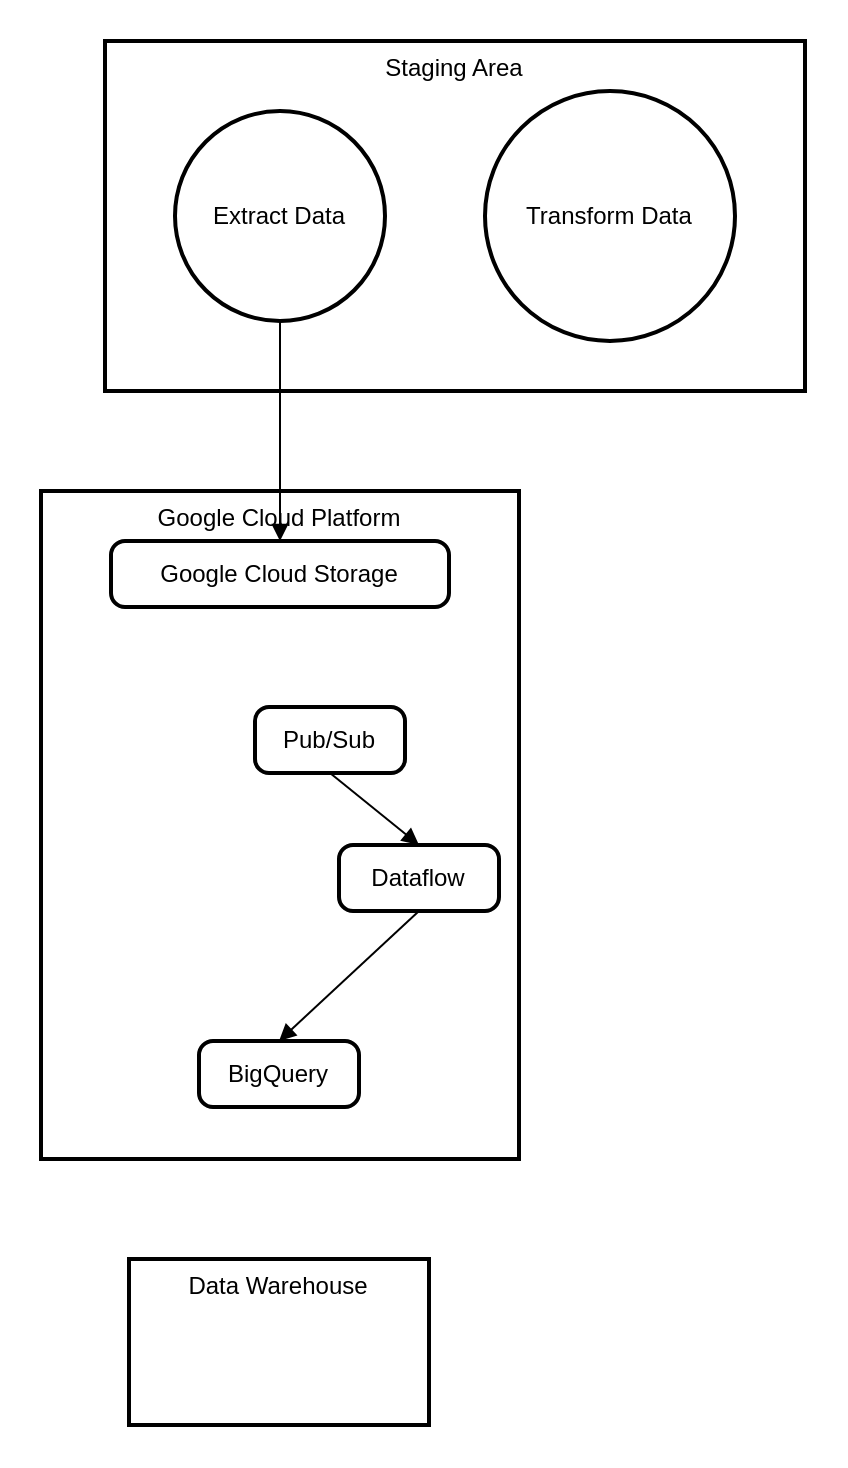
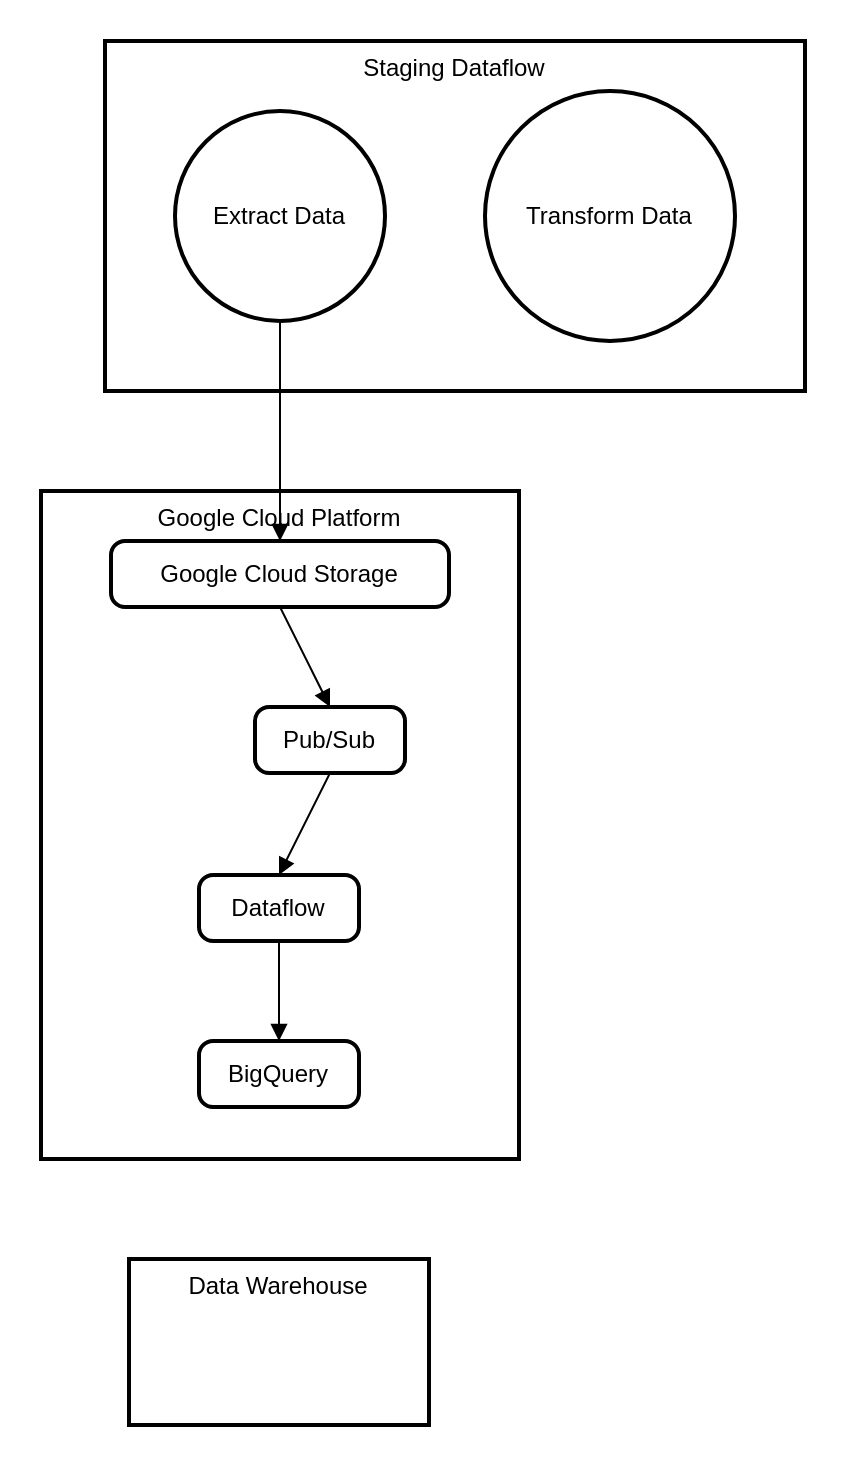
(455, 69) -> (455, 69)
none -> (302, 651)
(419, 878) -> (279, 908)
